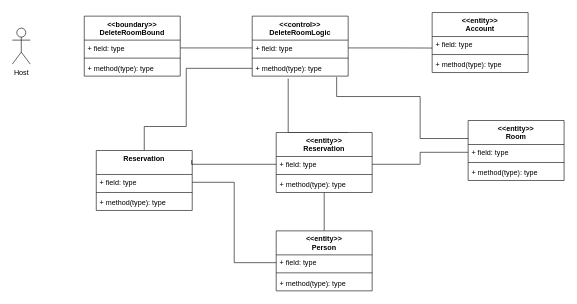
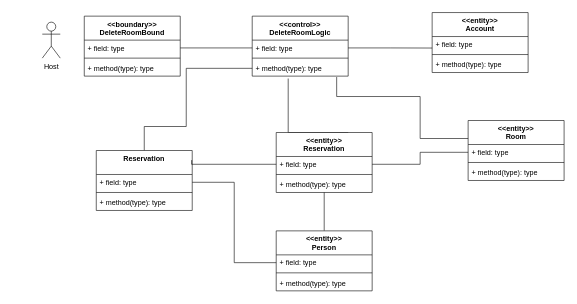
(21, 46) -> (51, 40)
